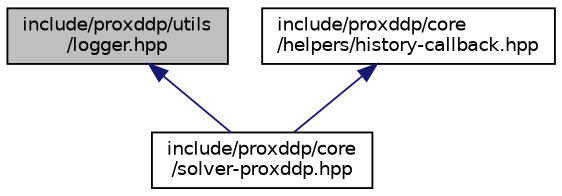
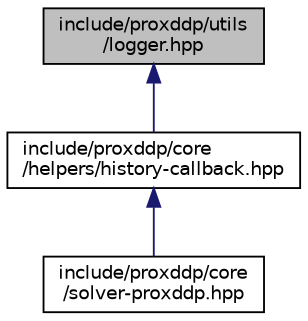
(197, 104) -> (154, 108)
